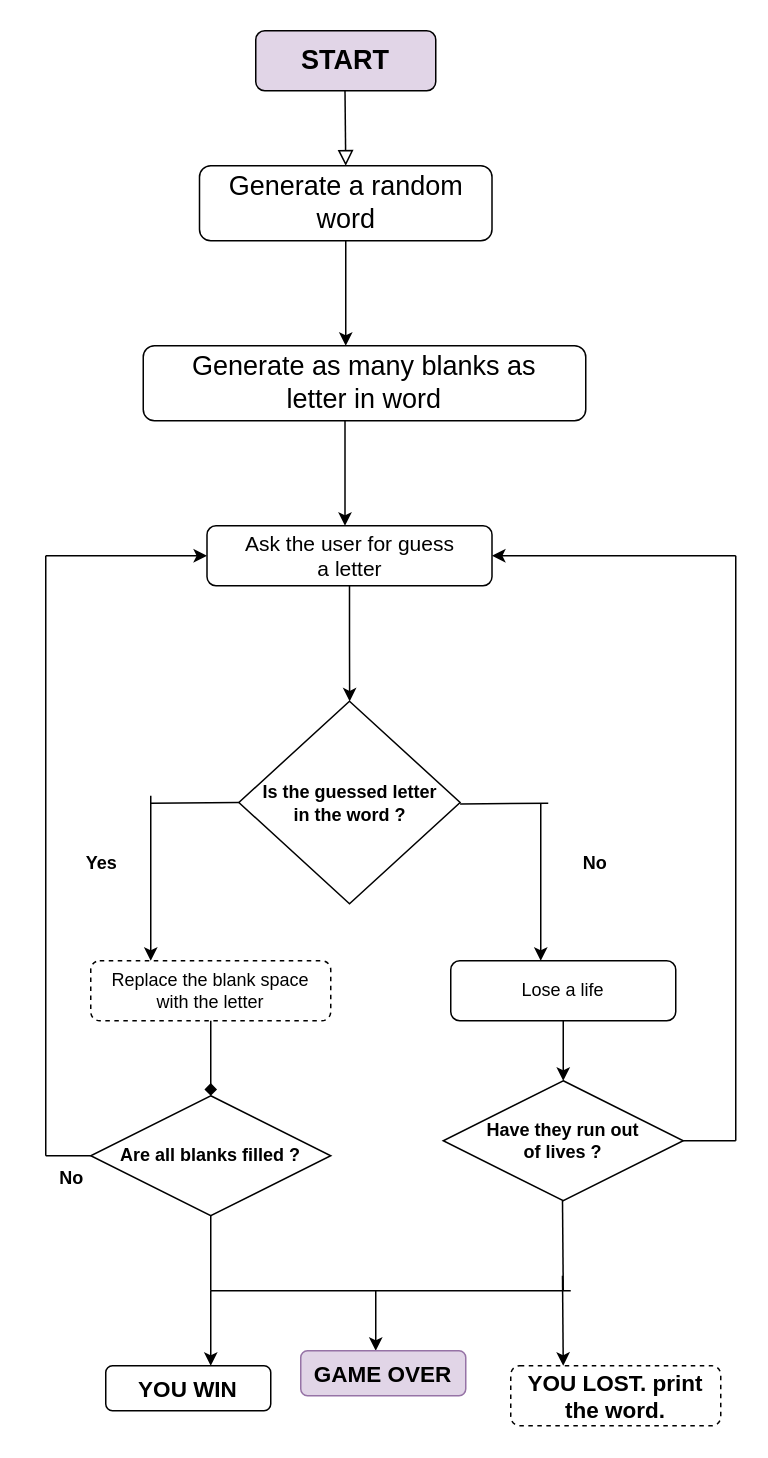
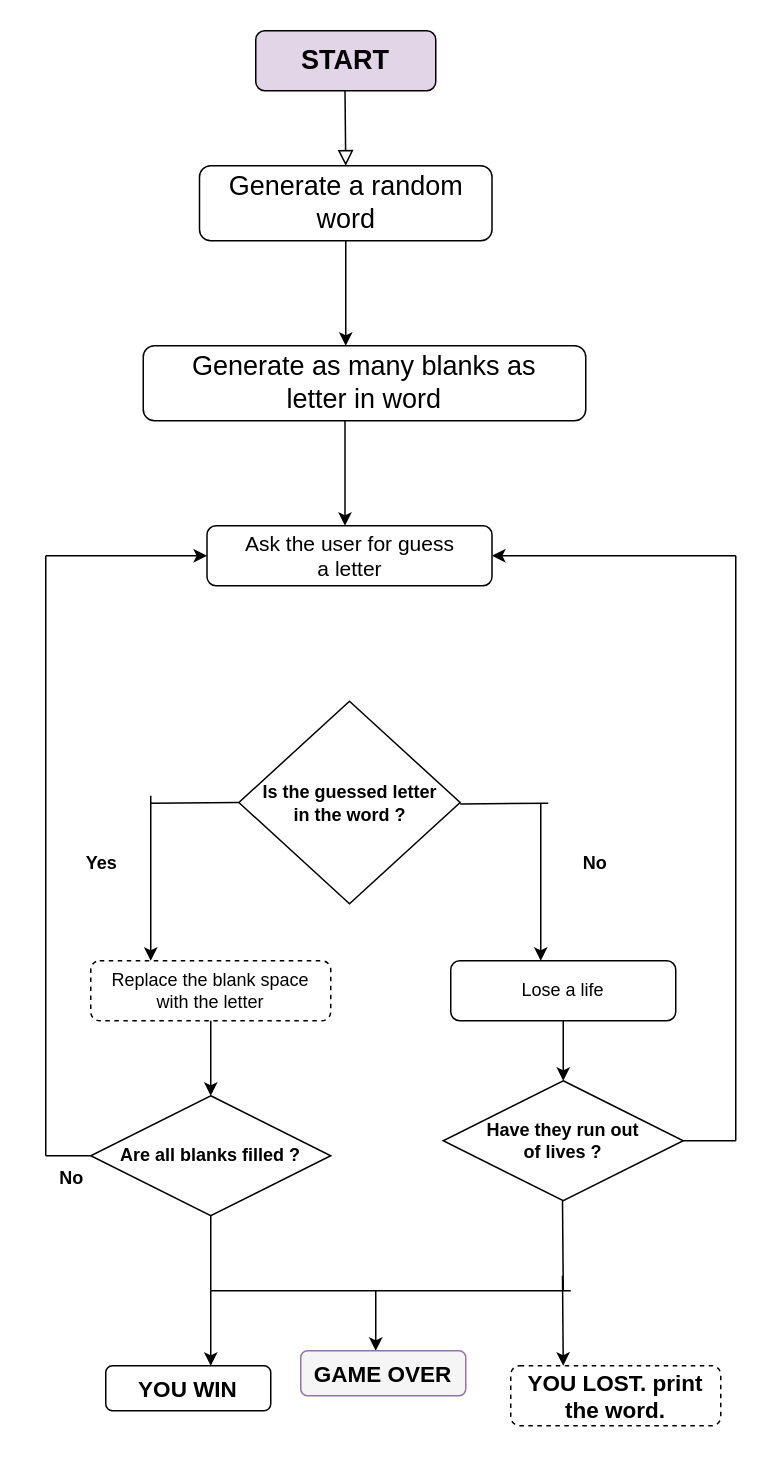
(350, 638) -> none
(211, 1083) -> (211, 1084)
(383, 1373) -> (383, 1373)
